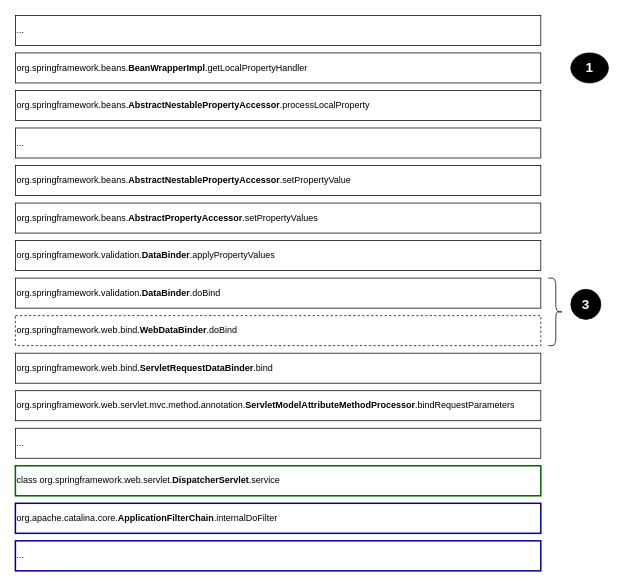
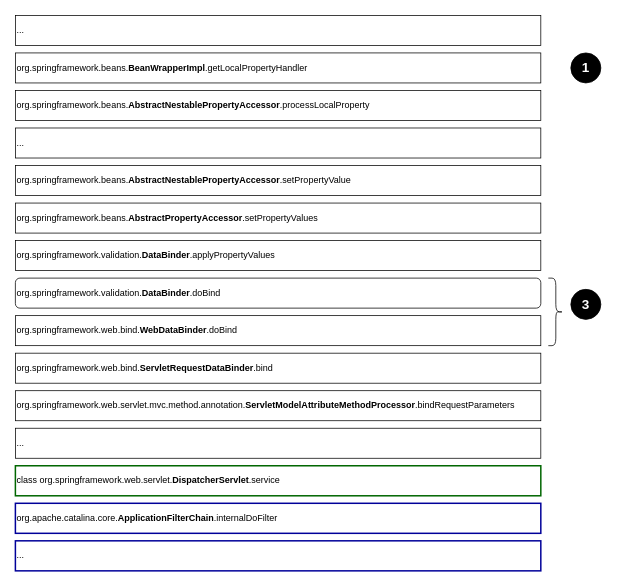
(589, 68) -> (585, 68)
(278, 293) -> (278, 293)
(278, 330) -> (278, 330)
